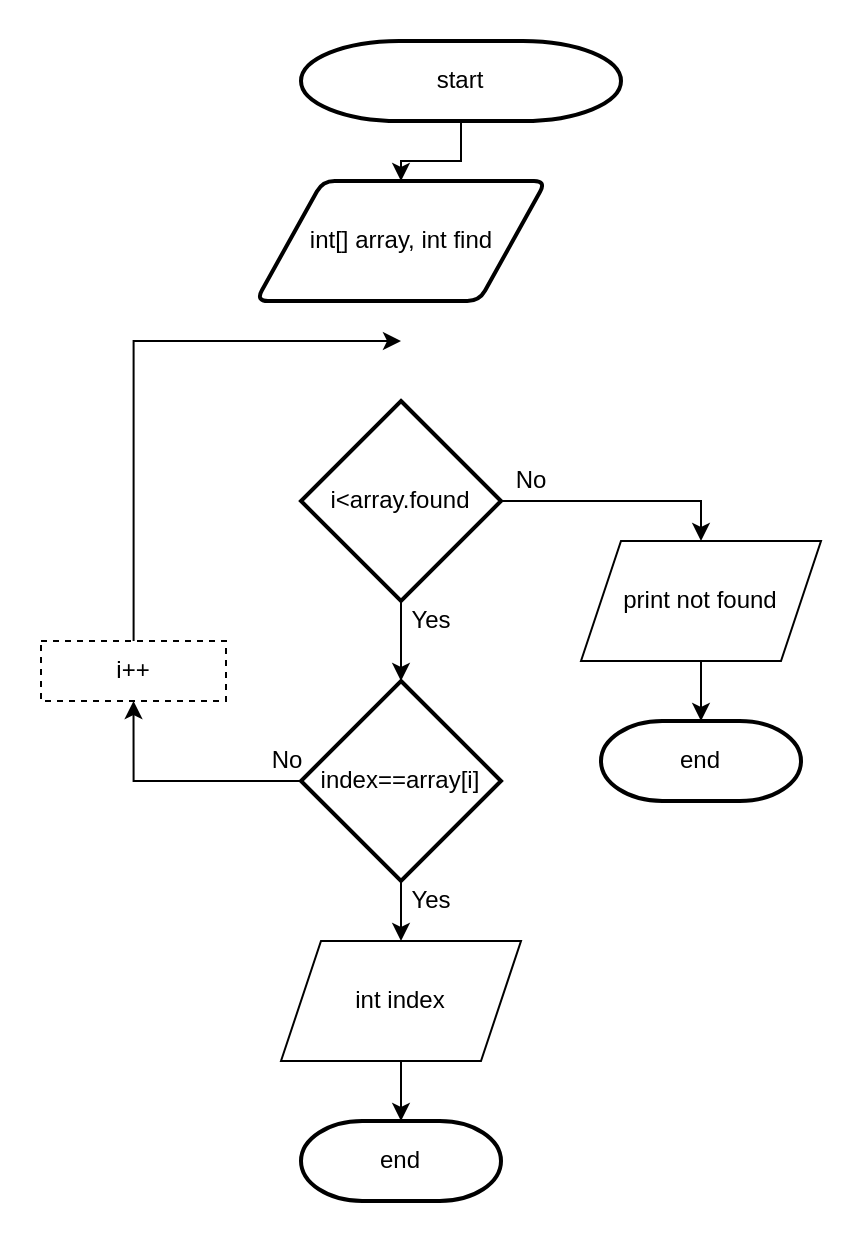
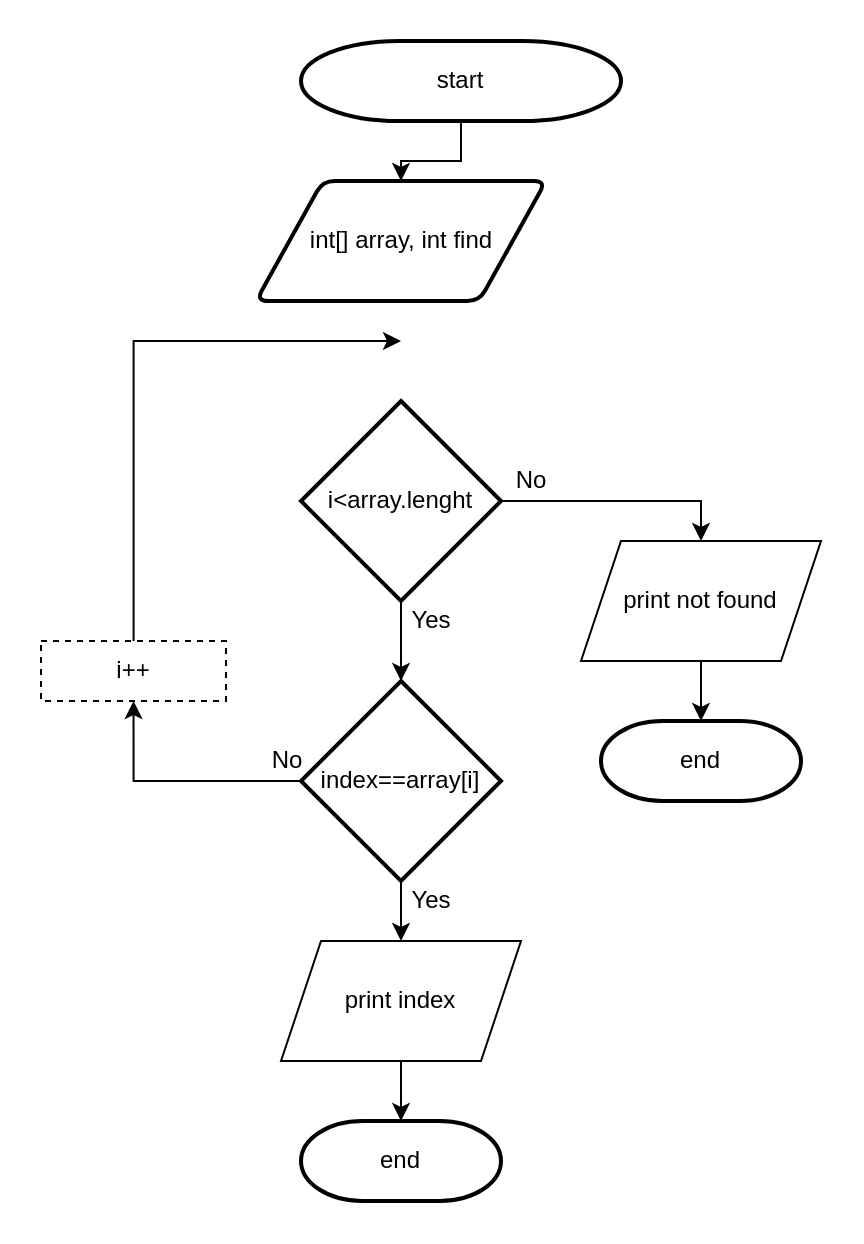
(401, 501) -> (401, 501)
(401, 1001) -> (401, 1001)
